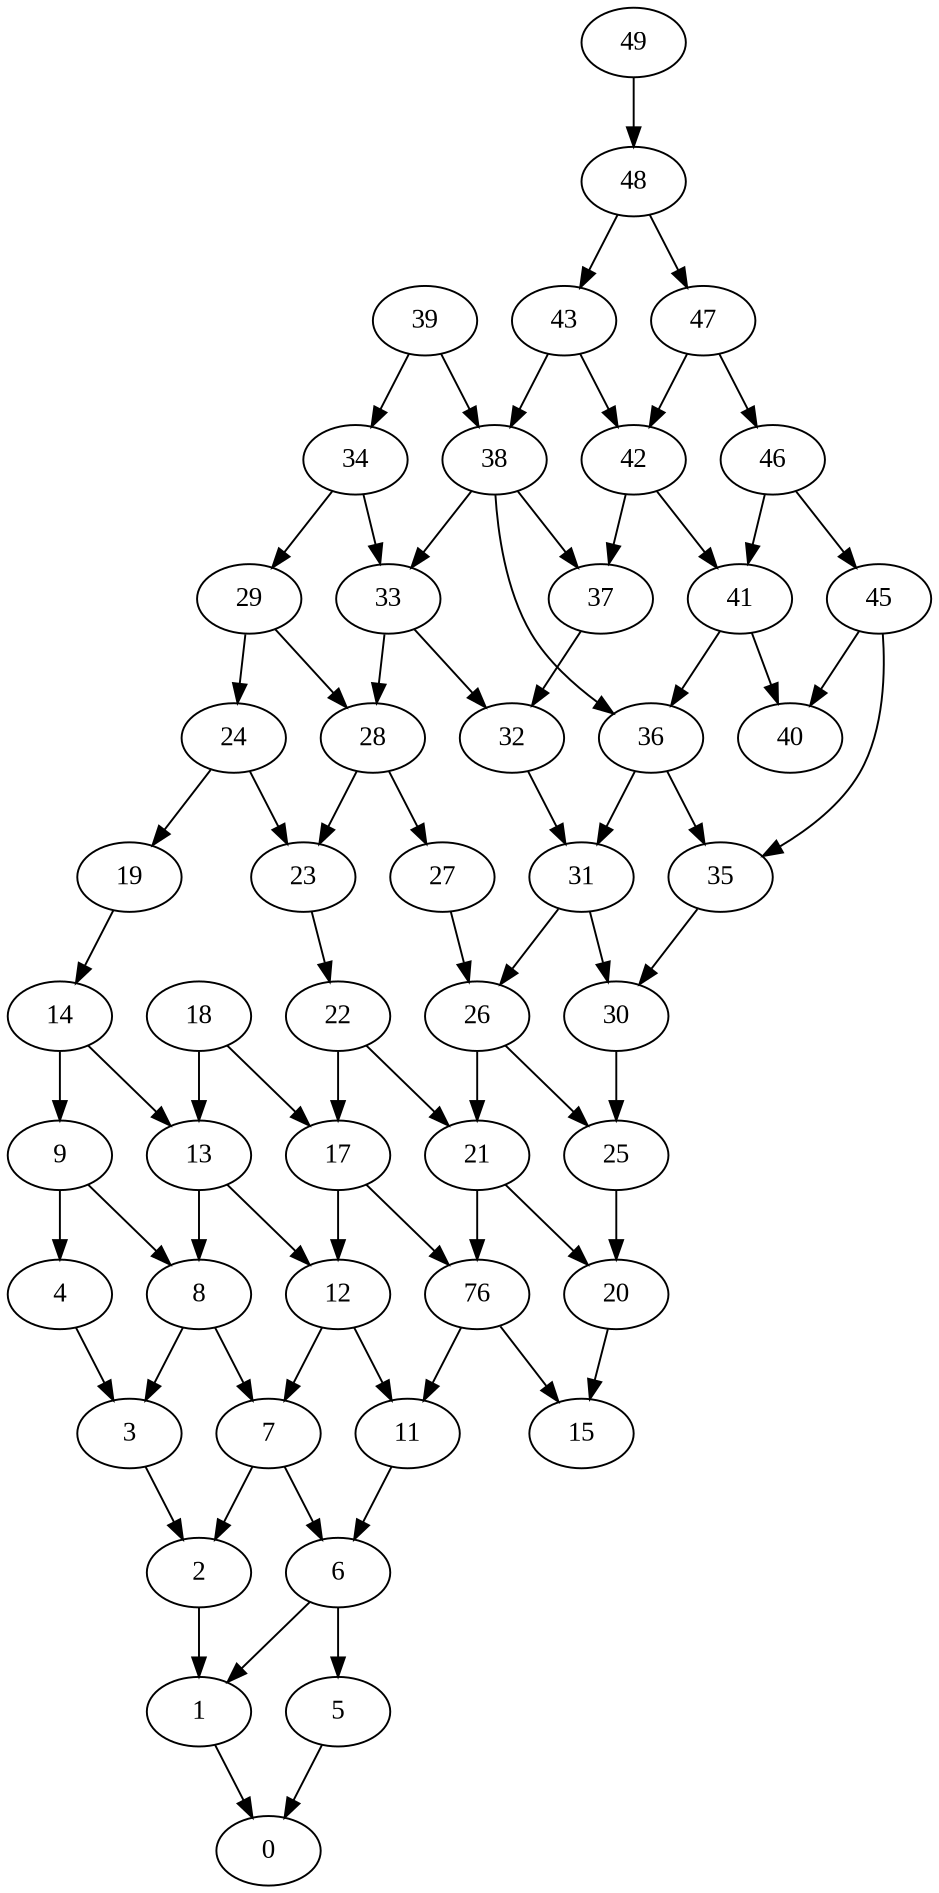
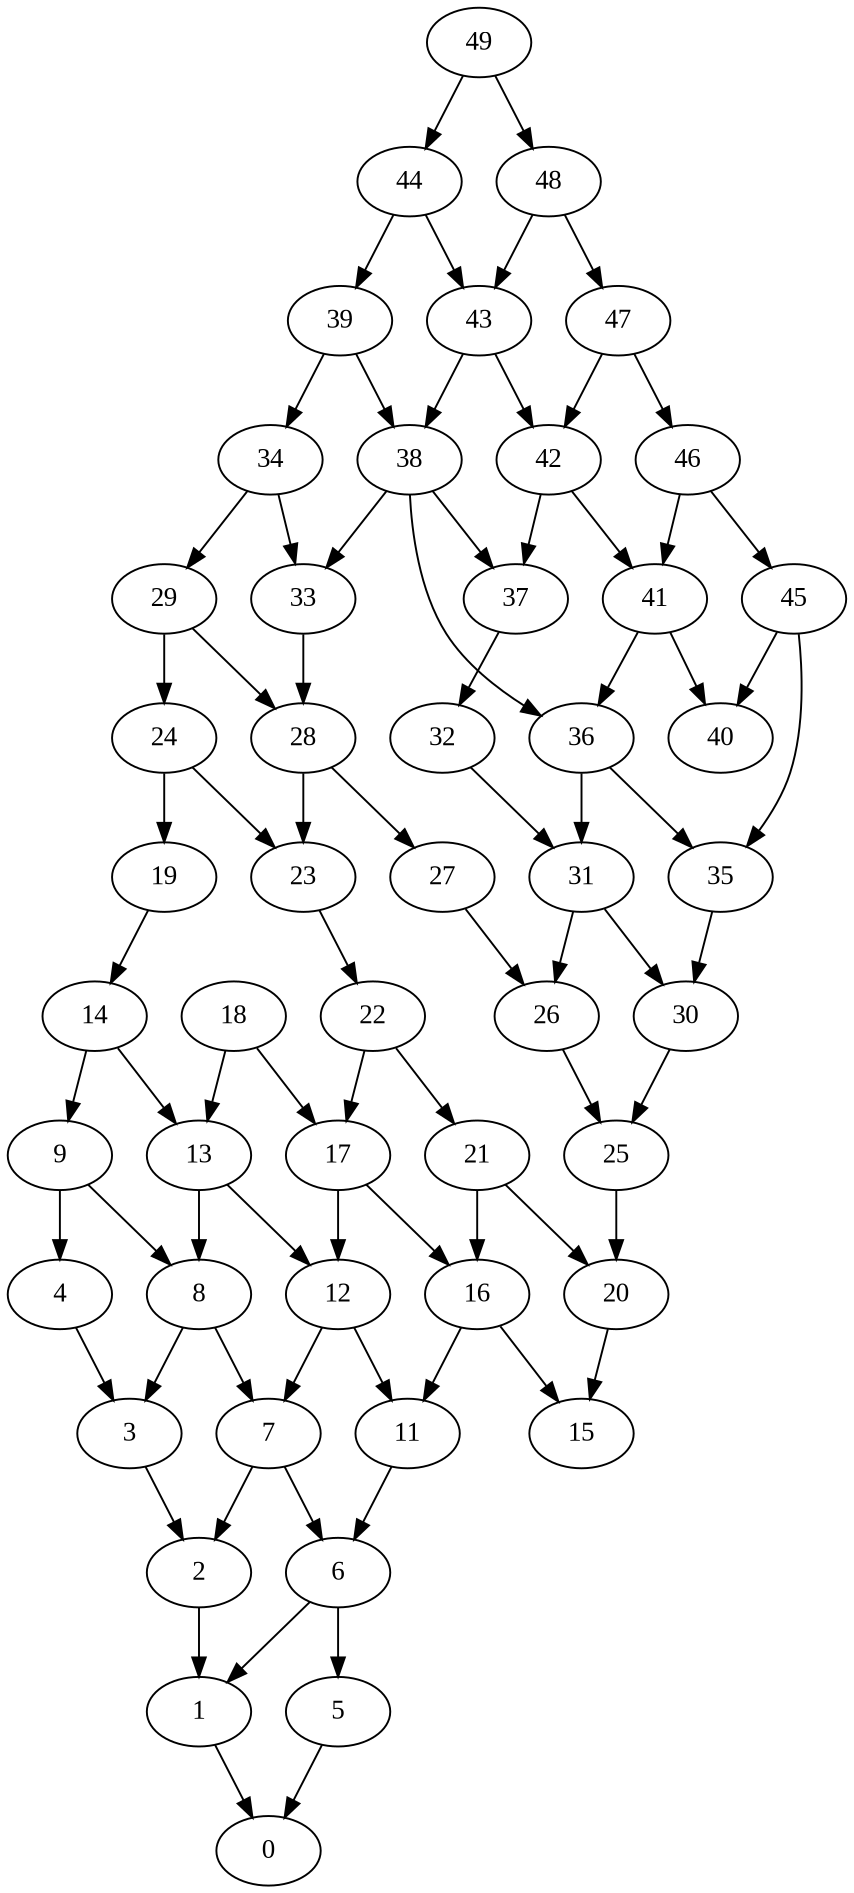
none -> (410, 182)
(444, 661) -> none
(477, 1076) -> none
(477, 1294) -> (477, 1294)
